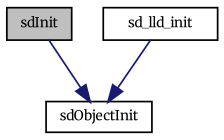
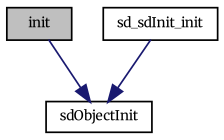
(39, 24) -> (39, 24)
(160, 24) -> (160, 24)
